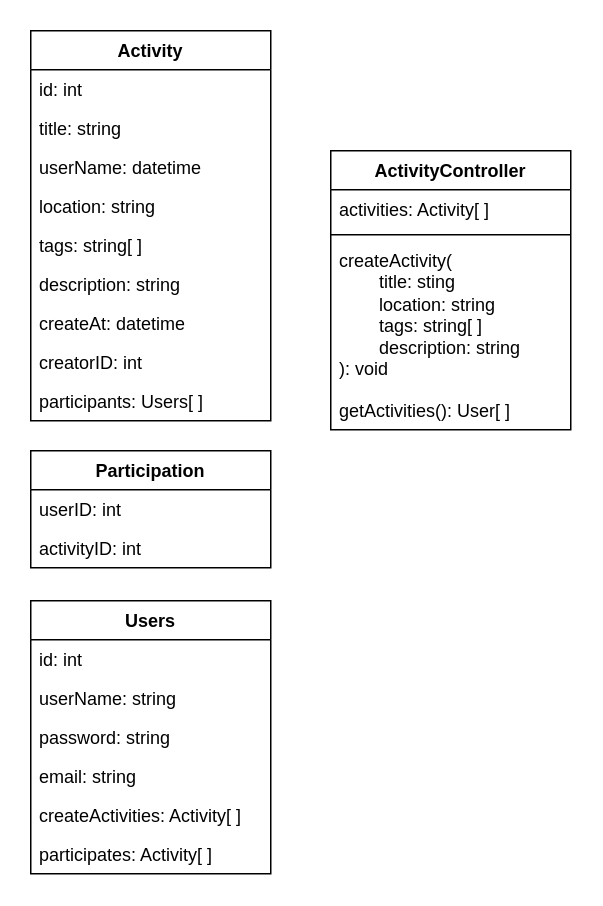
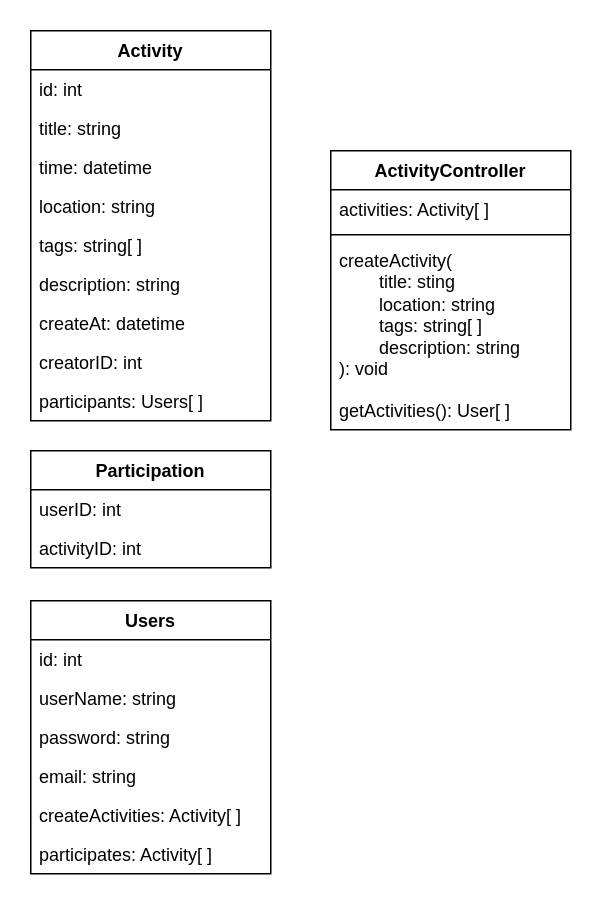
(123, 169) -> (101, 169)
